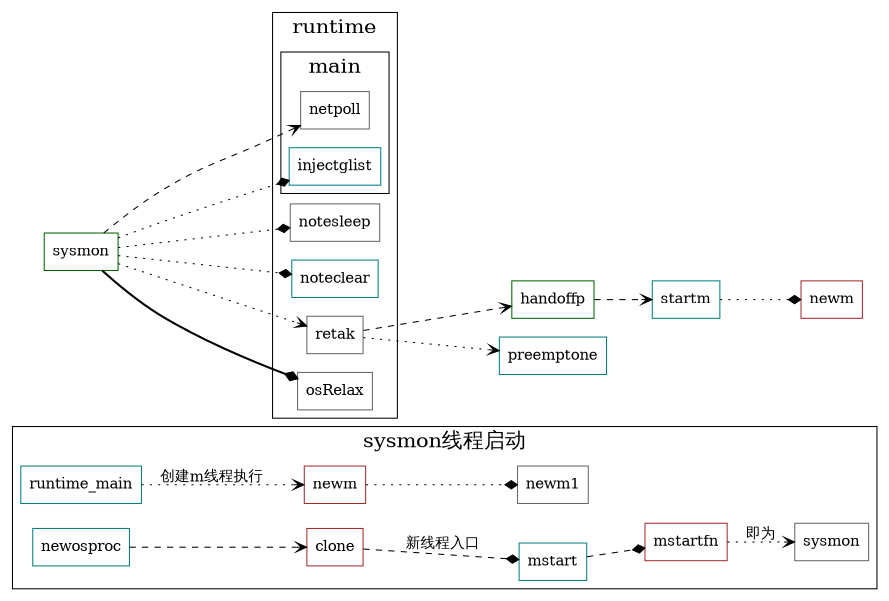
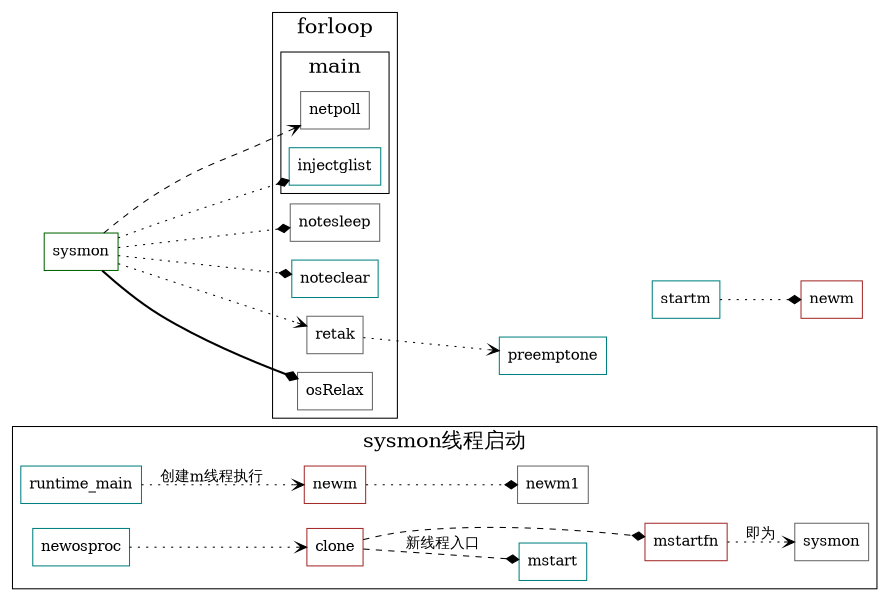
(335, 28) -> (335, 28)
(553, 300) -> none
(213, 547) -> (213, 547)
(610, 553) -> (497, 527)
